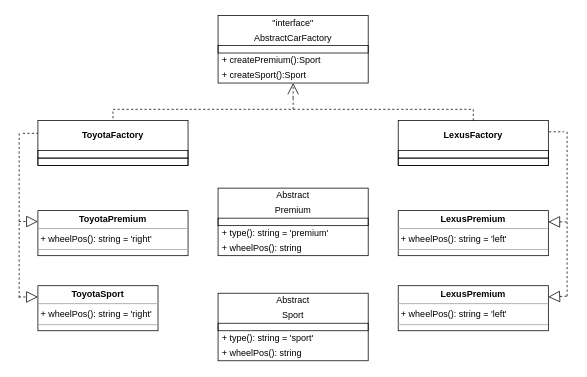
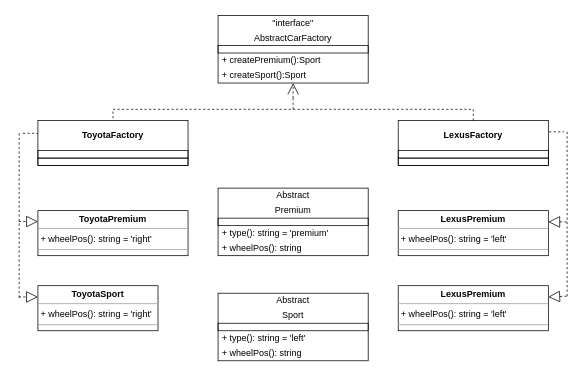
(276, 338) -> (272, 338)
